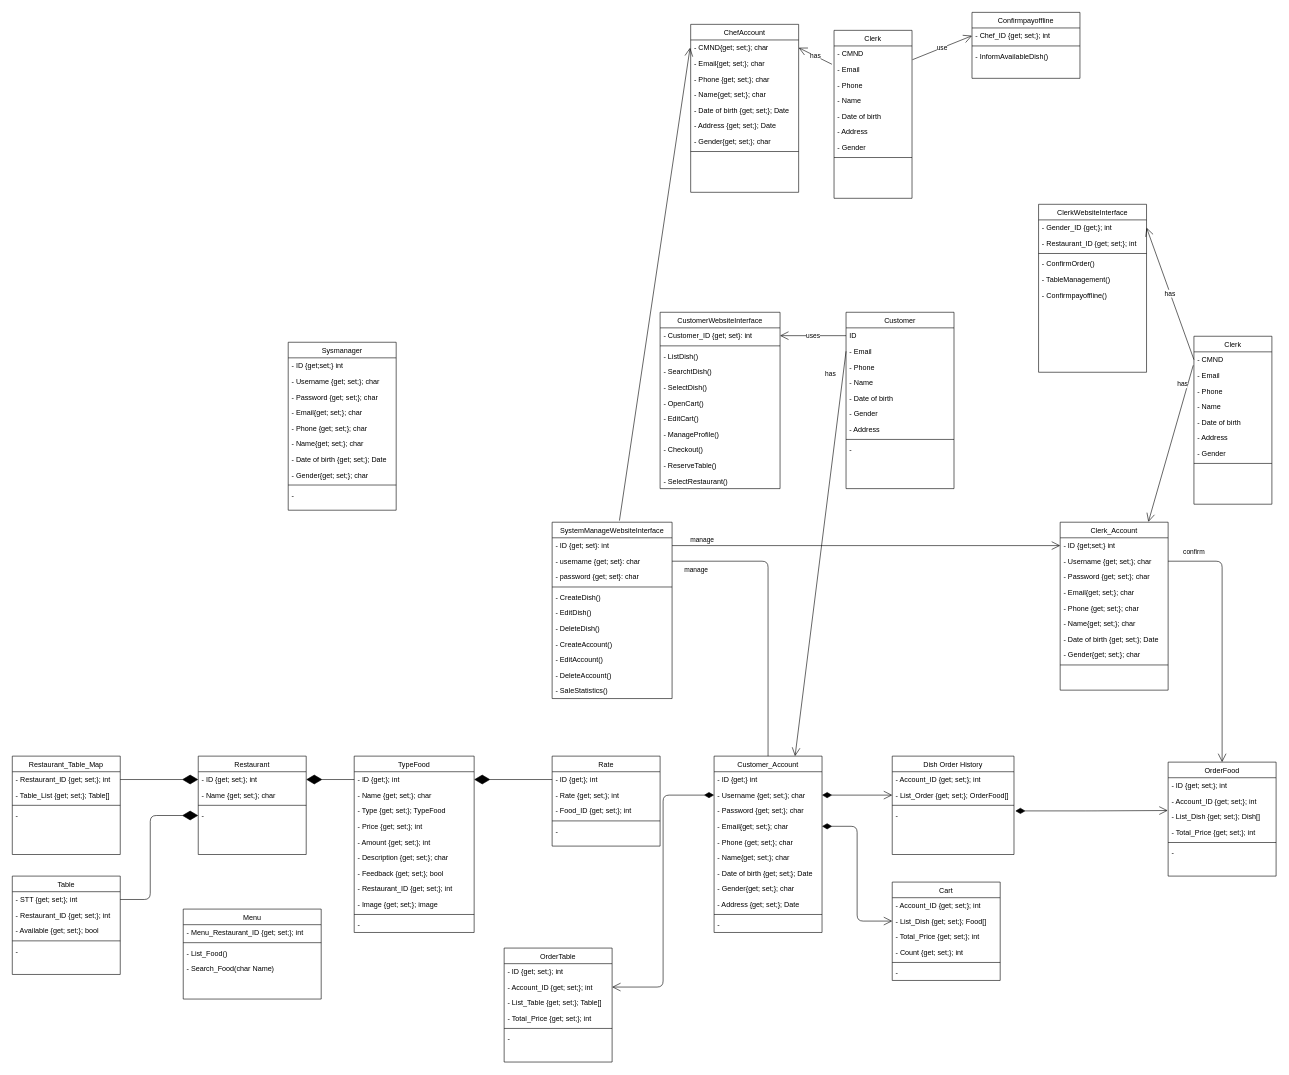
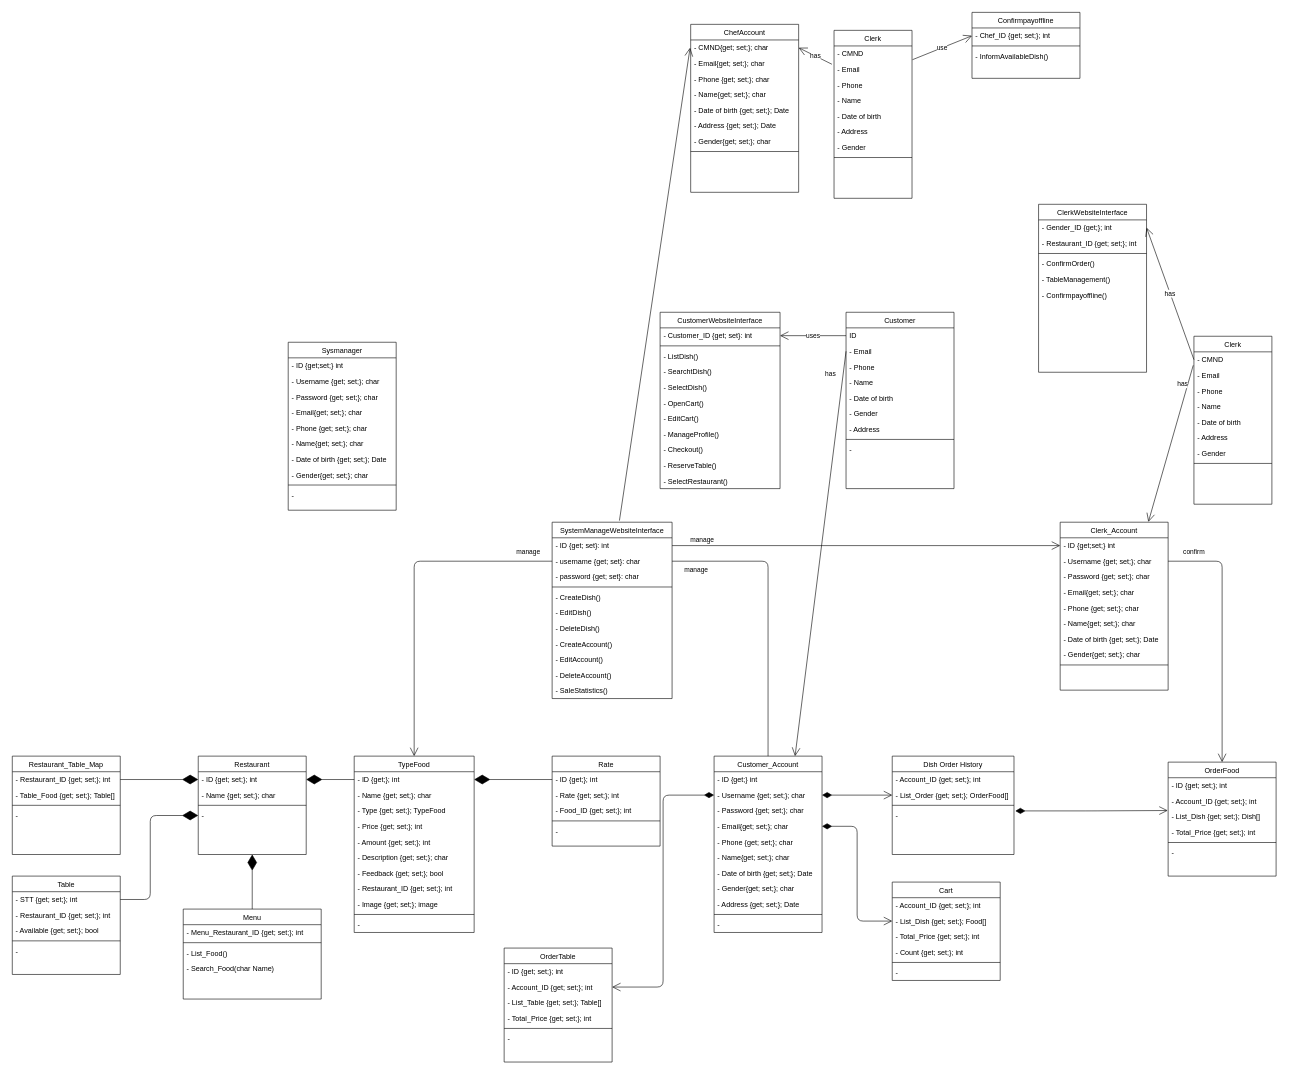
none -> (414, 590)
(73, 796) -> (74, 796)
none -> (252, 871)
